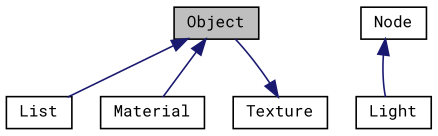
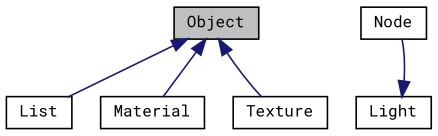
(253, 60) -> (244, 76)
(383, 76) -> (404, 60)
